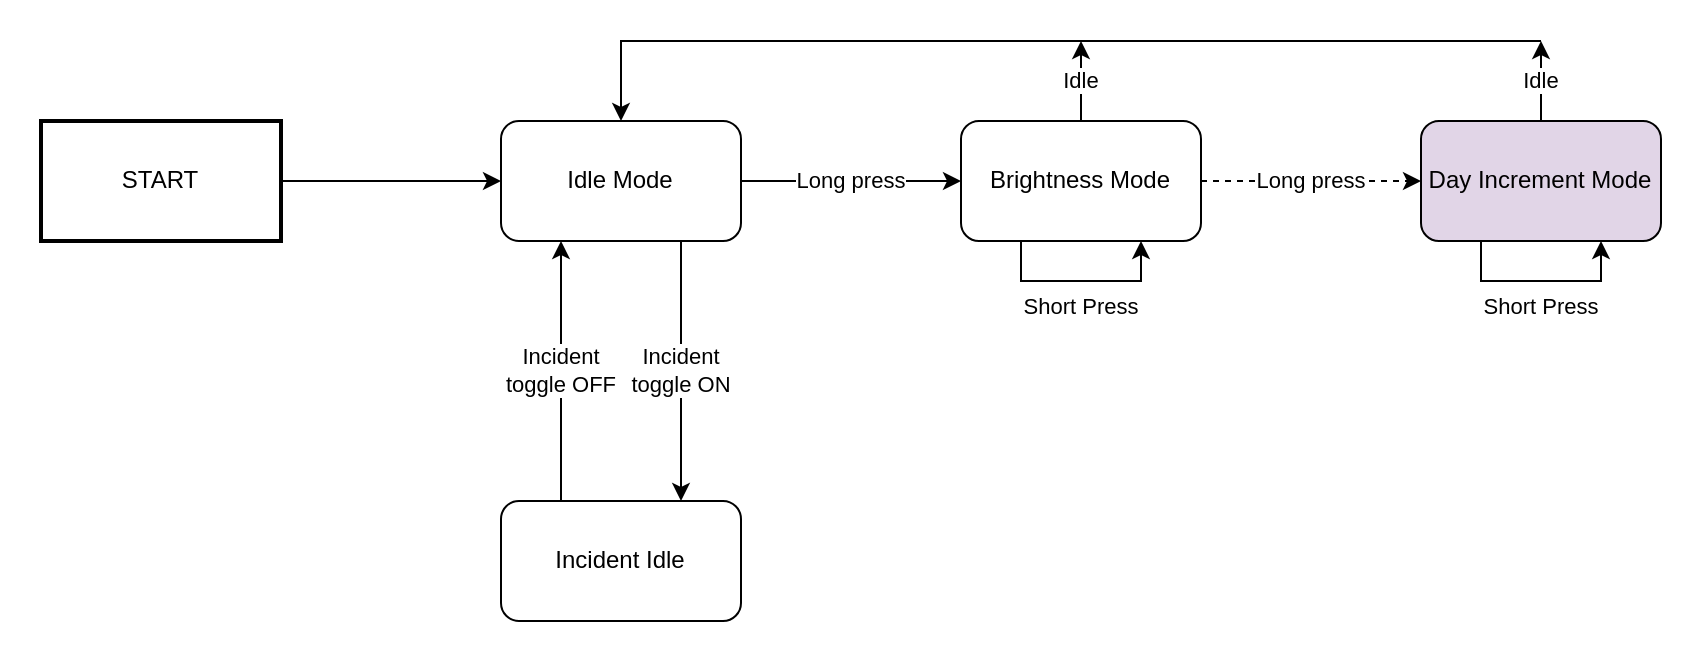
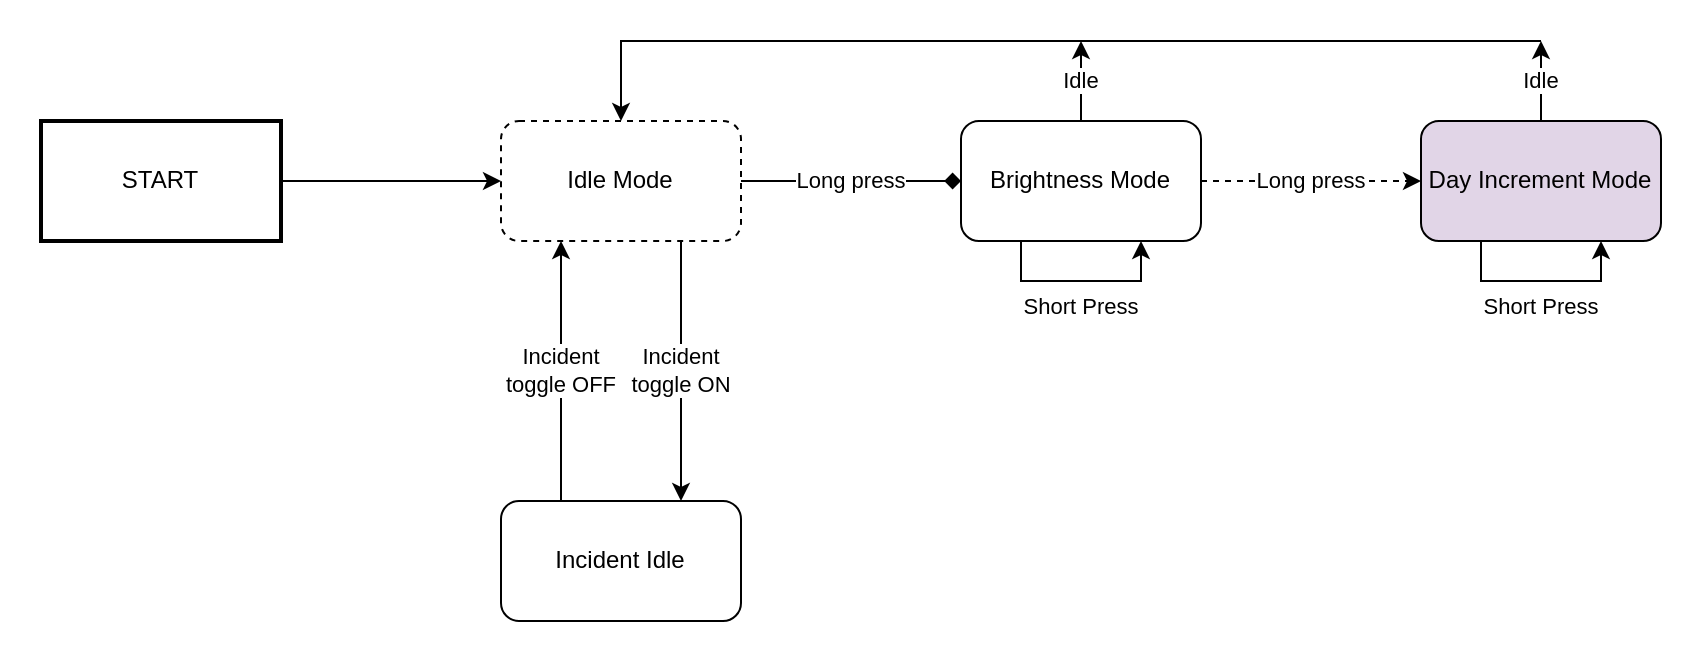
(621, 181) -> (621, 181)
(946, 181) -> (945, 181)
